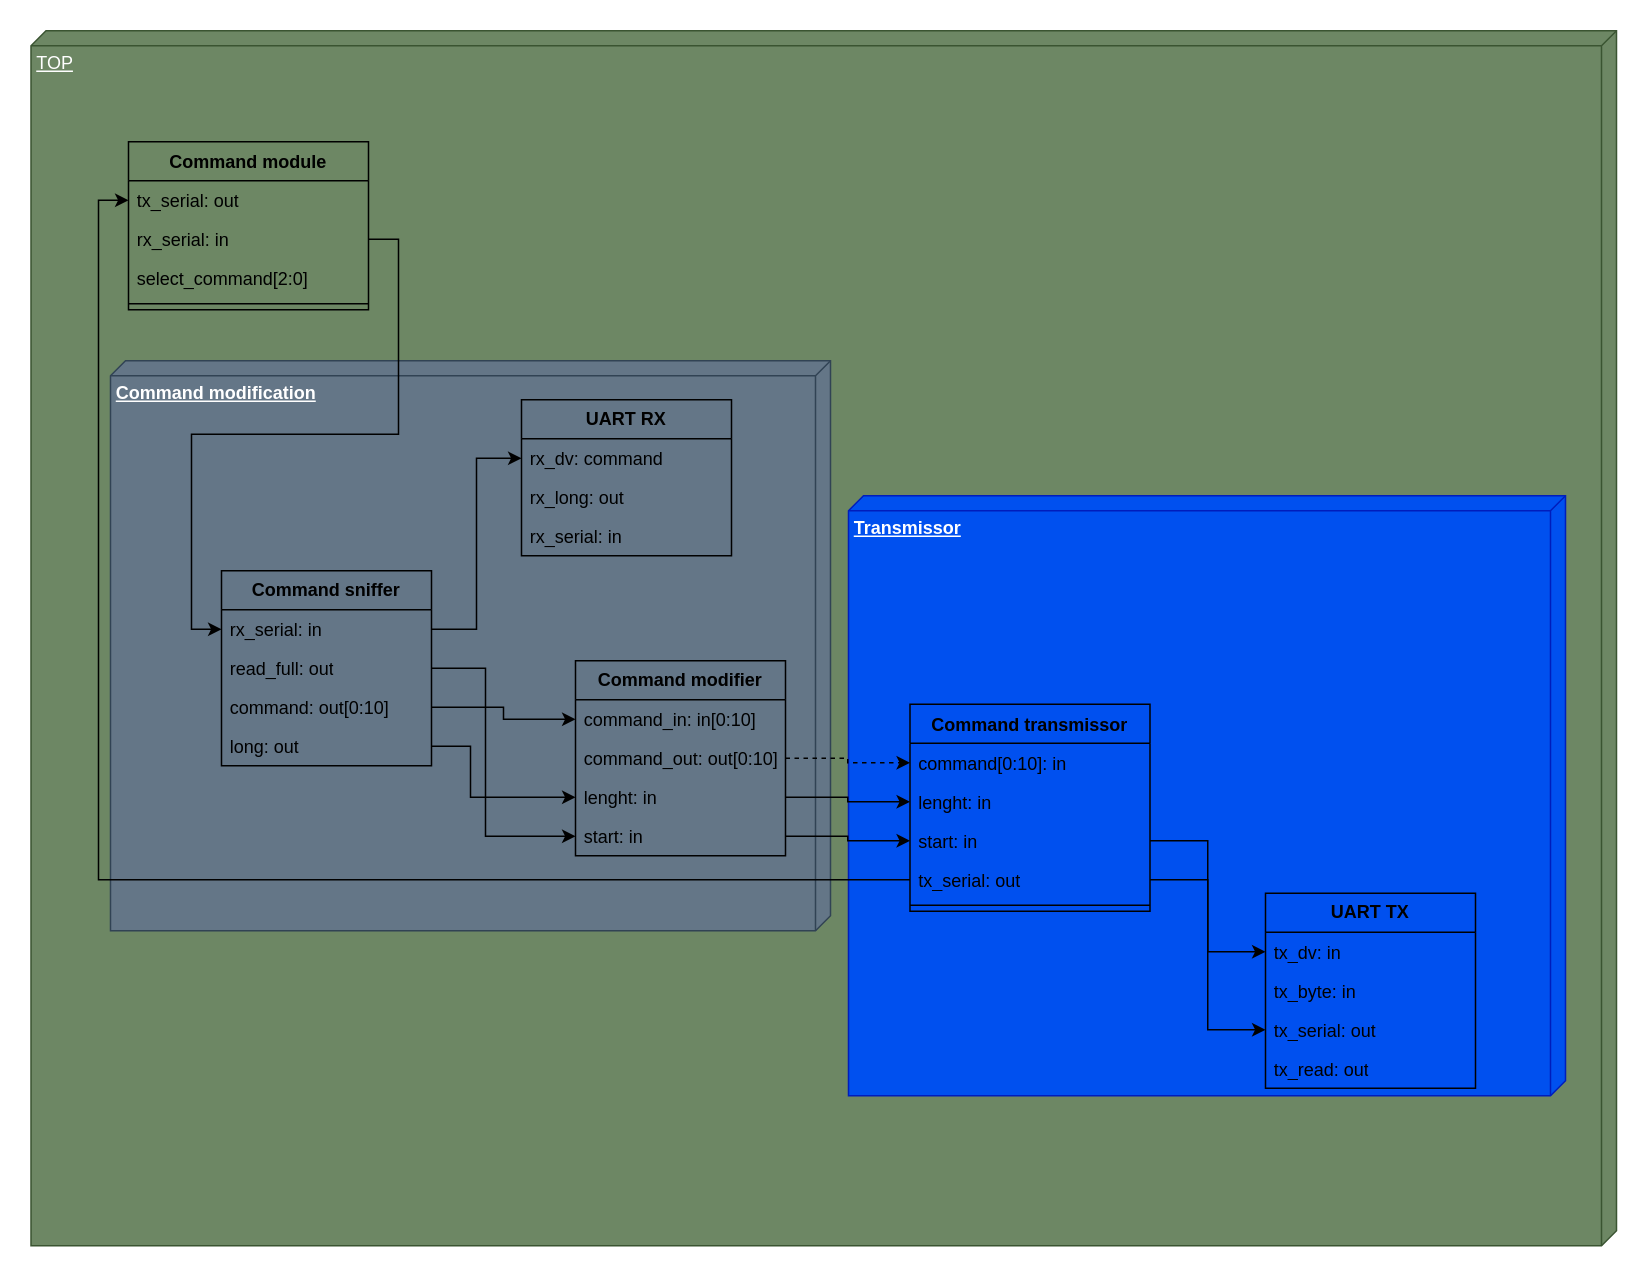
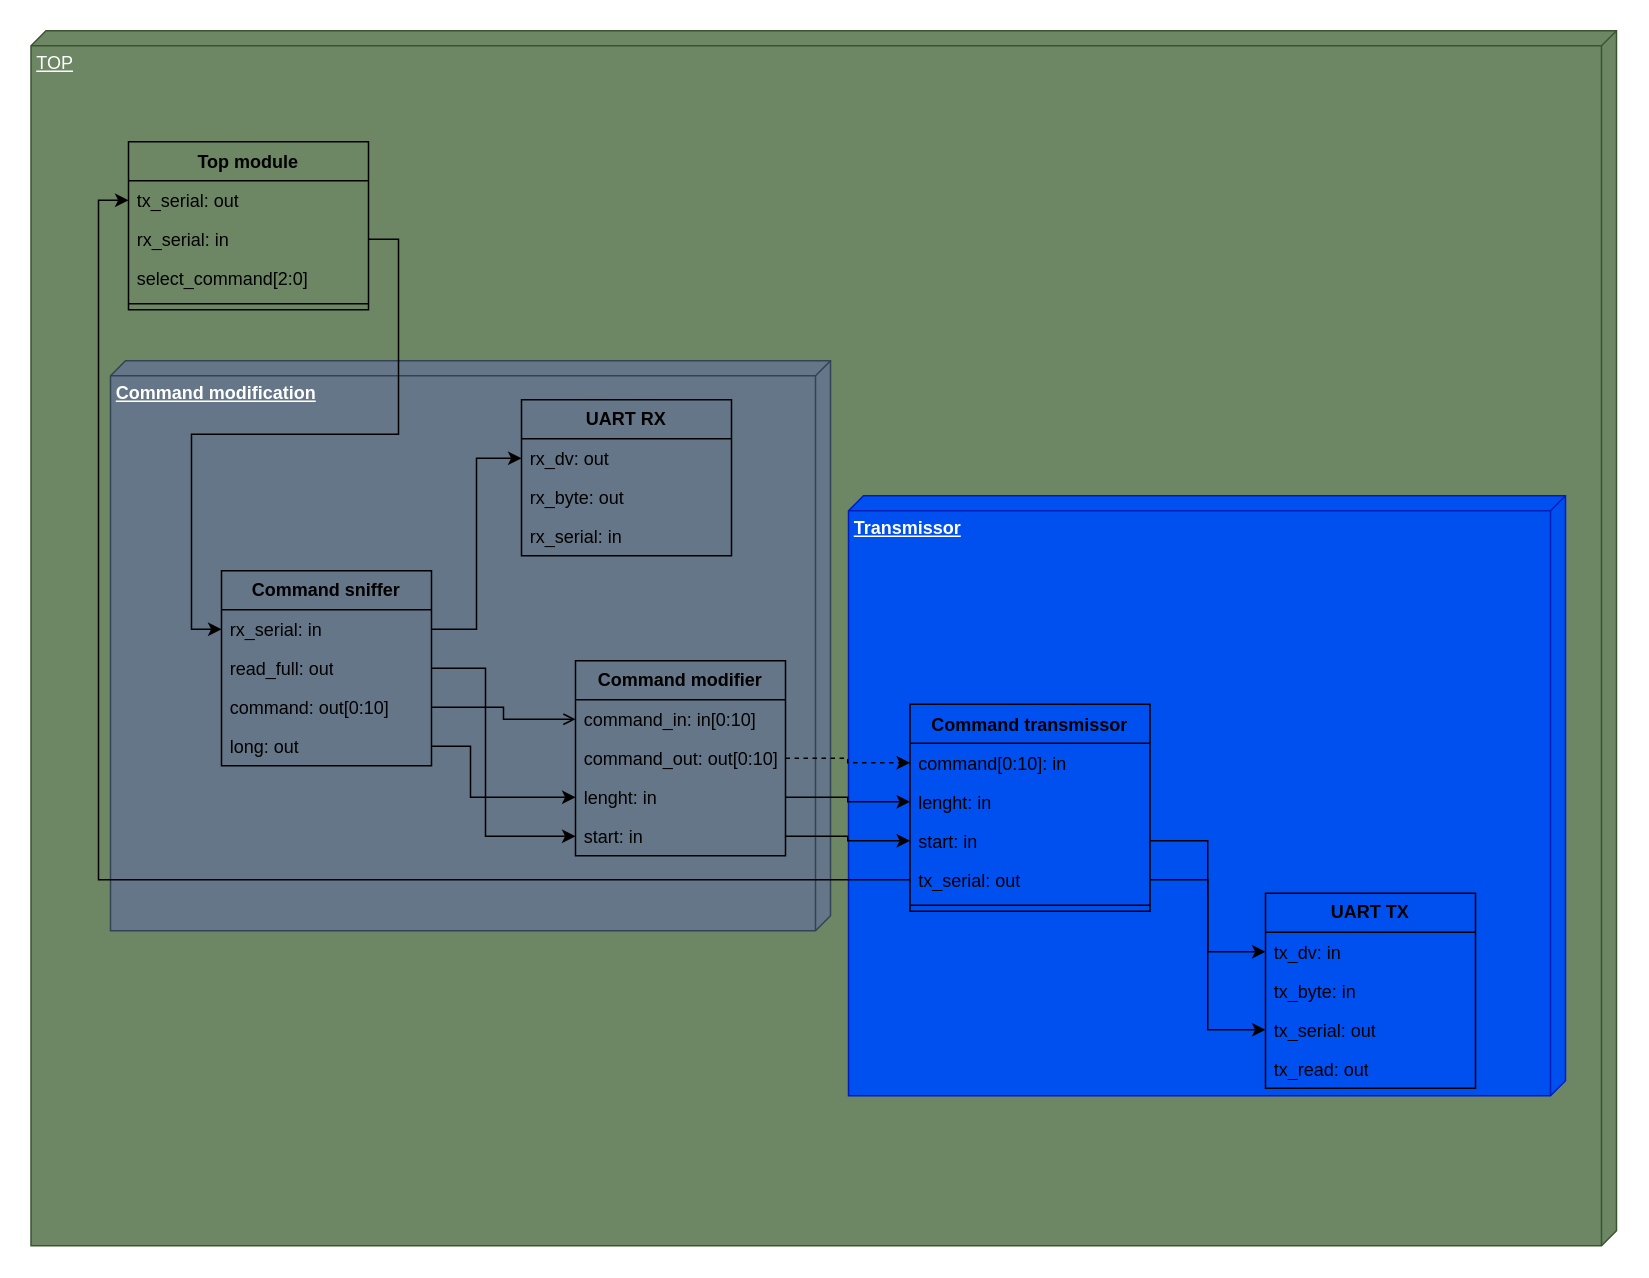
(248, 163) -> (248, 163)
(596, 460) -> (576, 460)
(584, 499) -> (586, 499)
(564, 719) -> (566, 719)
